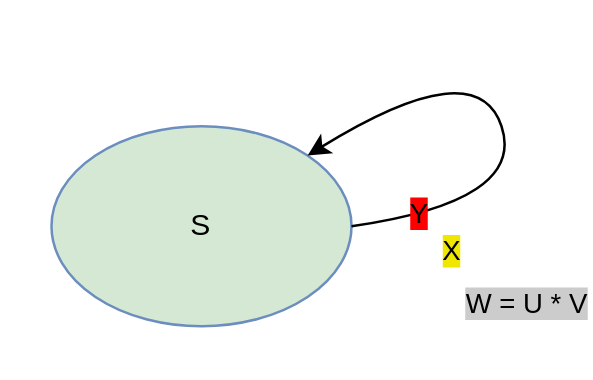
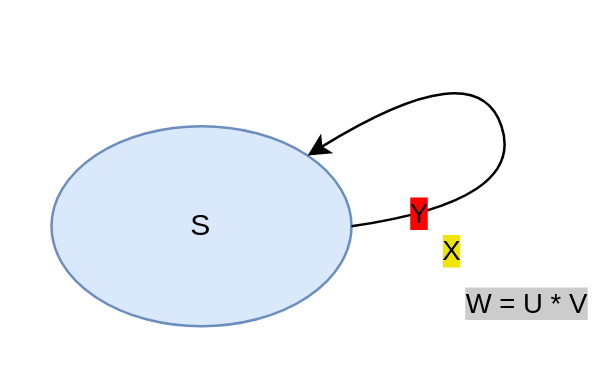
(201, 226) -> (201, 226)
